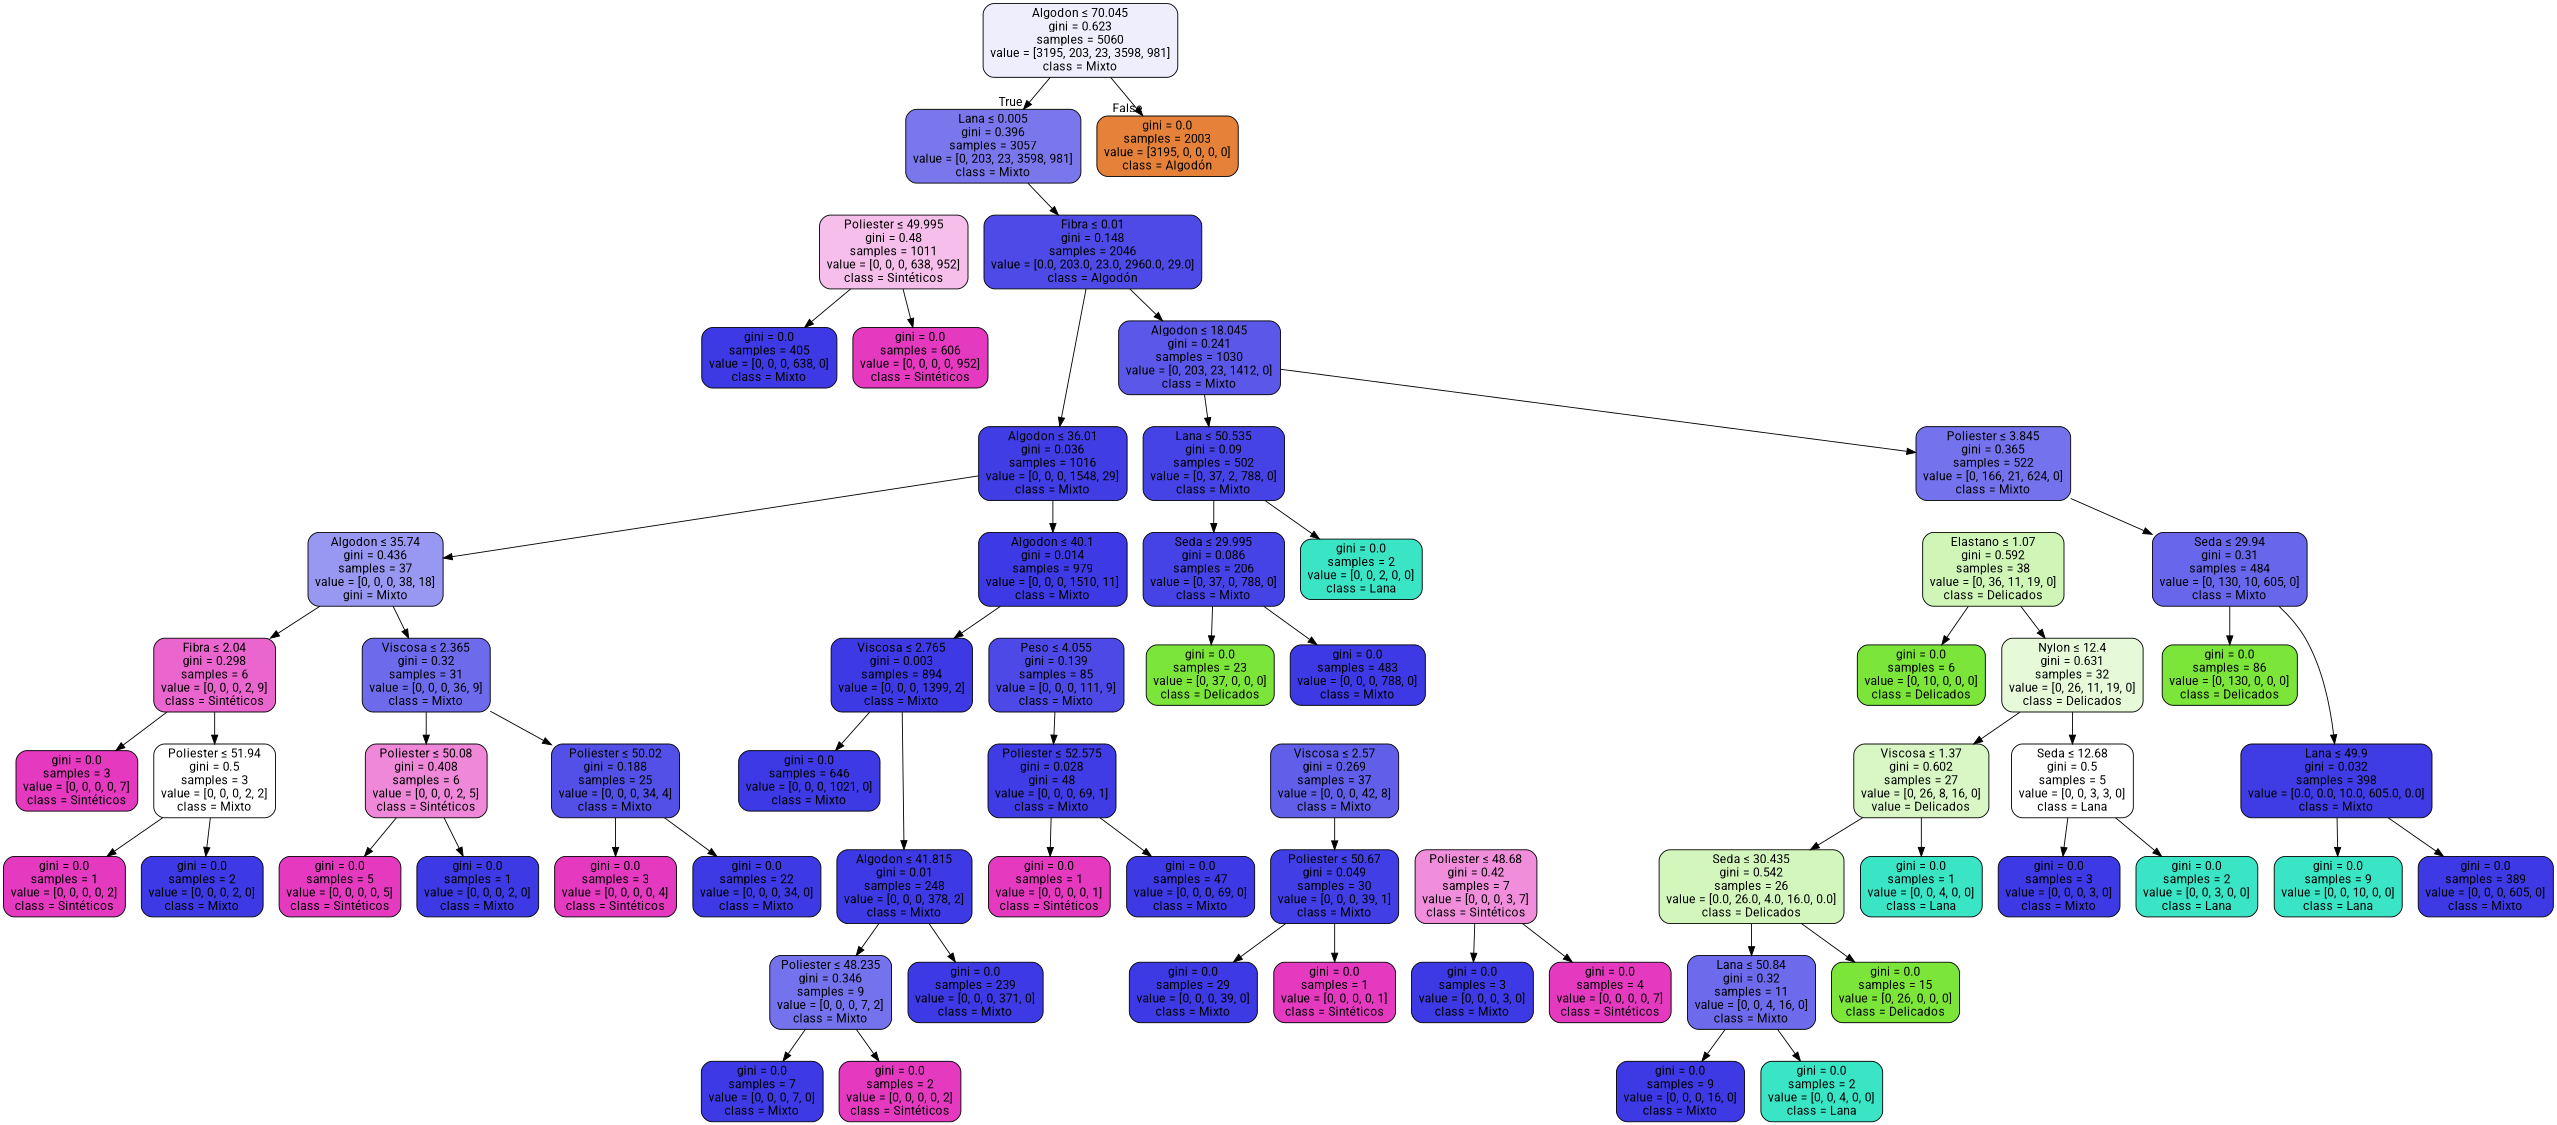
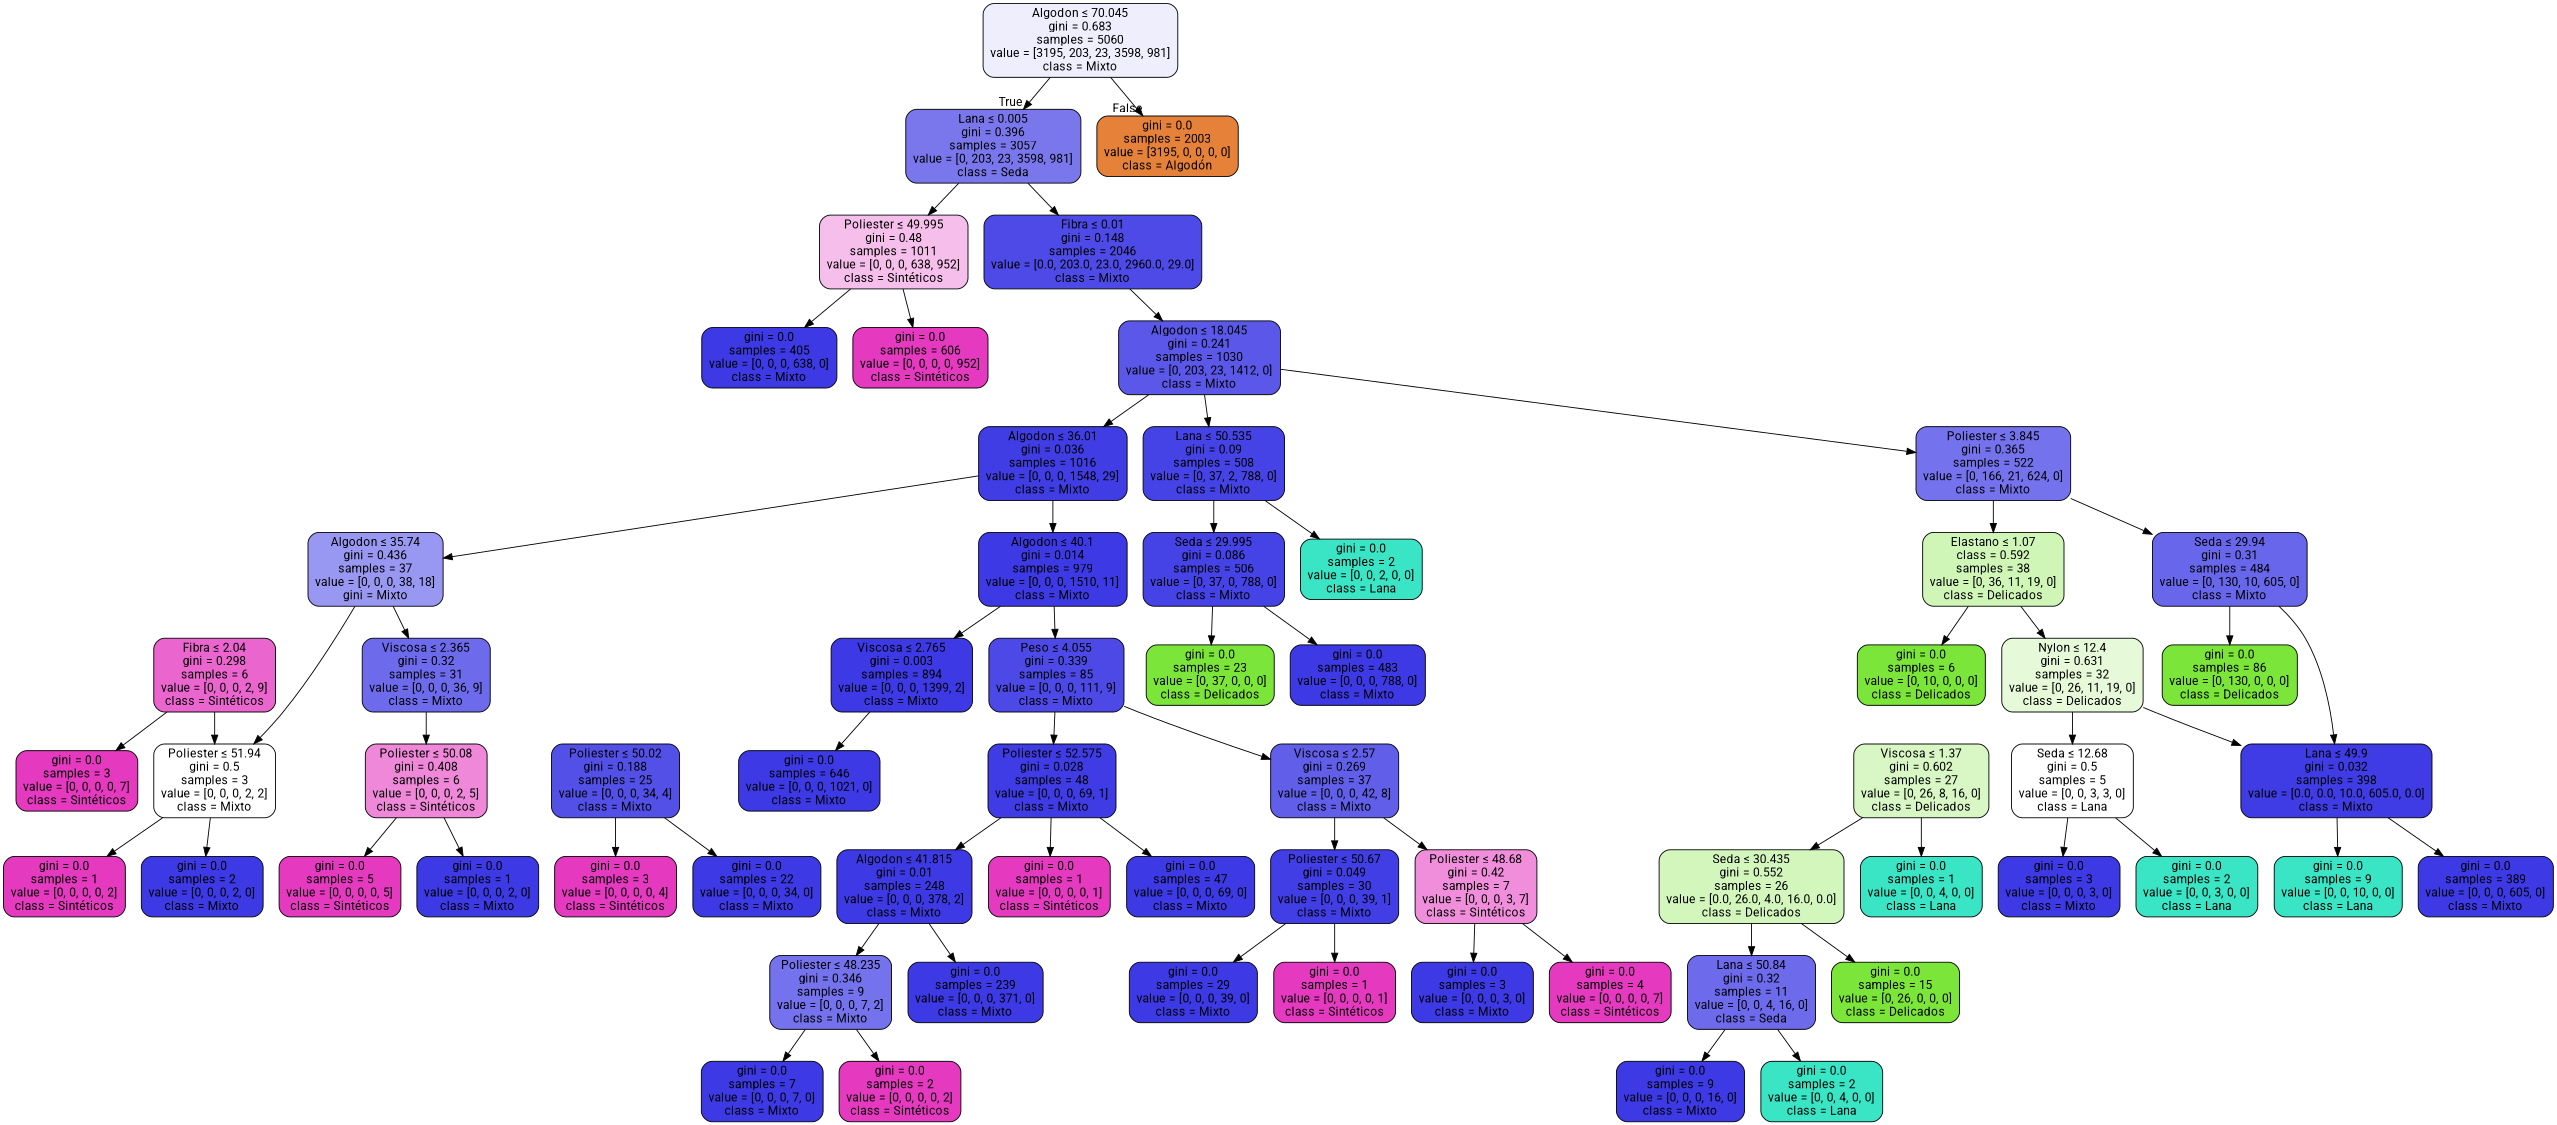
(1080, 27) -> (1080, 27)
(993, 172) -> (993, 172)
none -> (947, 196)
(1093, 278) -> (1093, 278)
(1074, 353) -> (1130, 408)
(1214, 463) -> (1214, 463)
none -> (1993, 512)
(1993, 556) -> (1993, 556)
(1214, 569) -> (1214, 569)
none -> (1055, 618)
(299, 620) -> (311, 675)
(1056, 661) -> (1056, 661)
(2001, 725) -> (2188, 725)
(517, 726) -> none
none -> (1193, 732)
(903, 776) -> (982, 831)
(1052, 780) -> (1052, 780)
(1921, 807) -> (1921, 807)
none -> (1402, 831)
(1752, 873) -> (1752, 873)
(1752, 1019) -> (1752, 1019)
